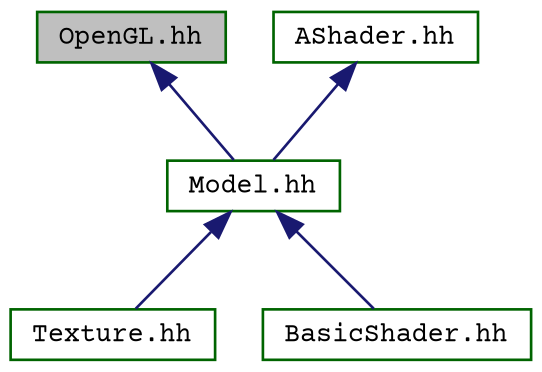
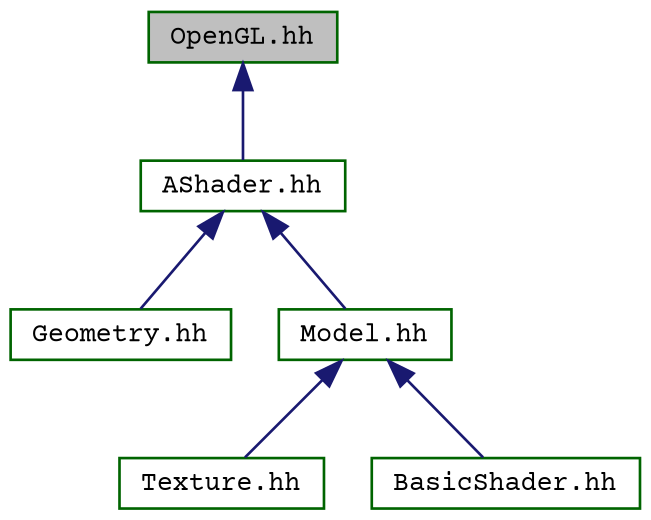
(201, 122) -> (243, 125)
none -> (121, 335)
